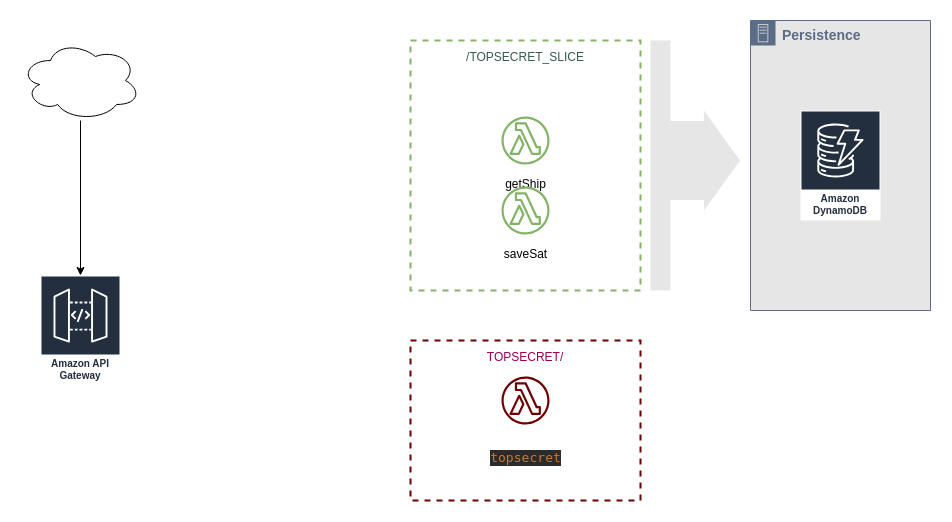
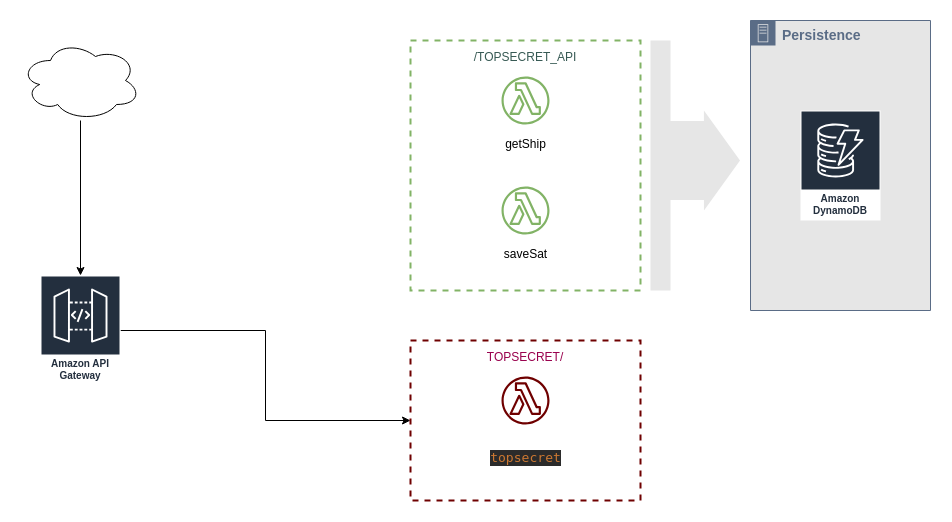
(526, 58) -> (526, 58)
(526, 141) -> (526, 101)
none -> (266, 372)
